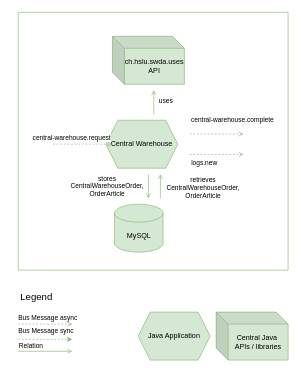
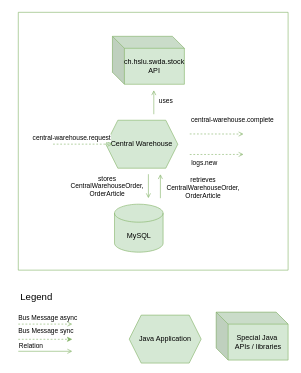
(155, 66) -> (155, 66)
(174, 336) -> (165, 339)
(258, 342) -> (258, 342)
